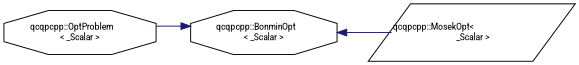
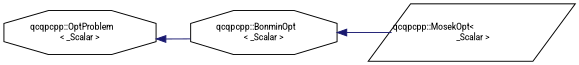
(169, 26) -> (178, 39)
